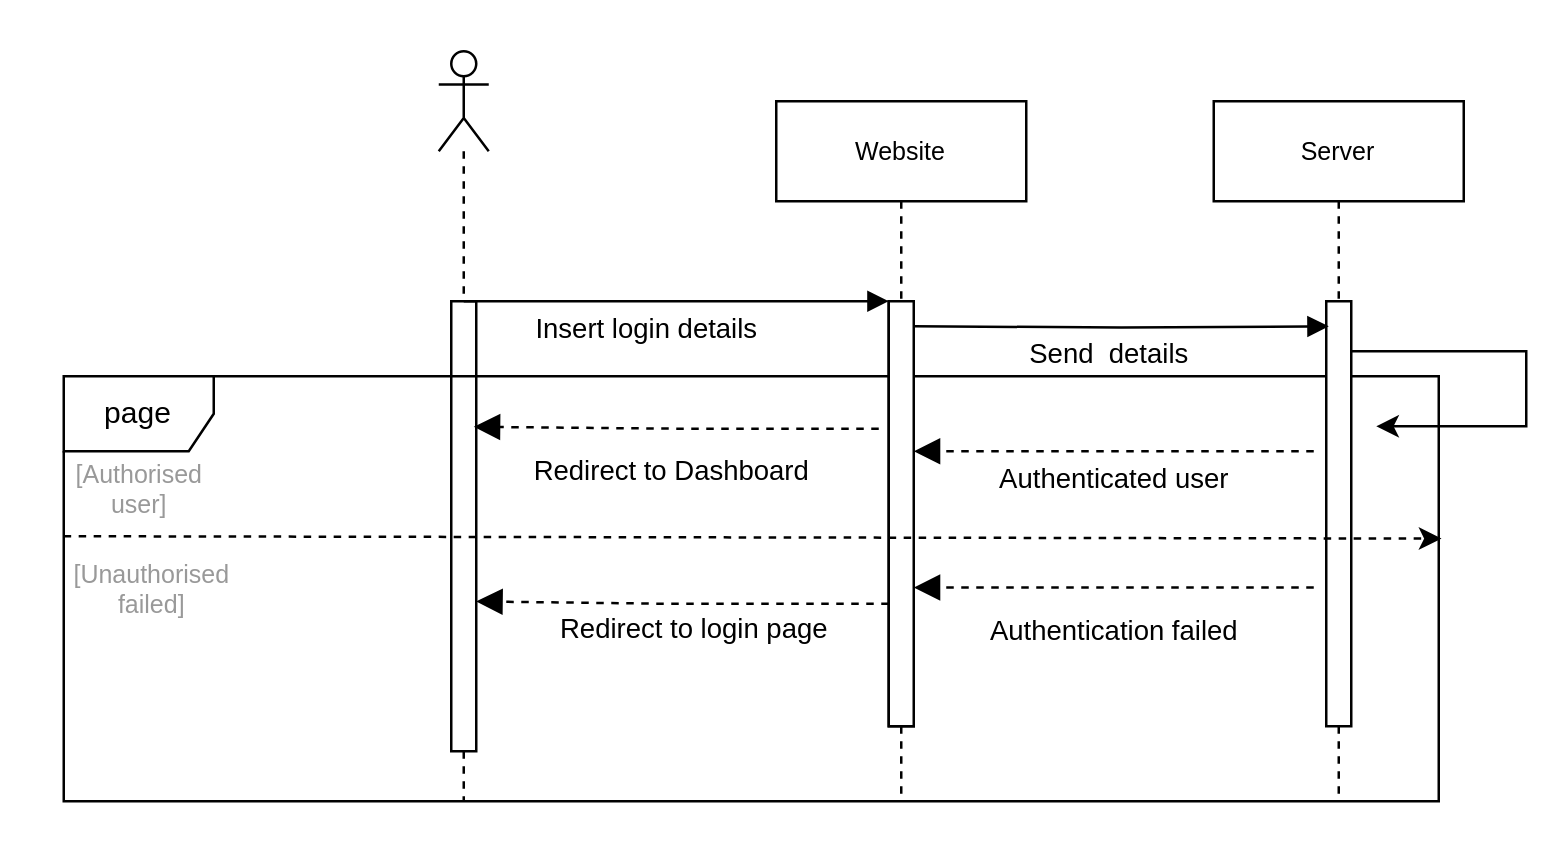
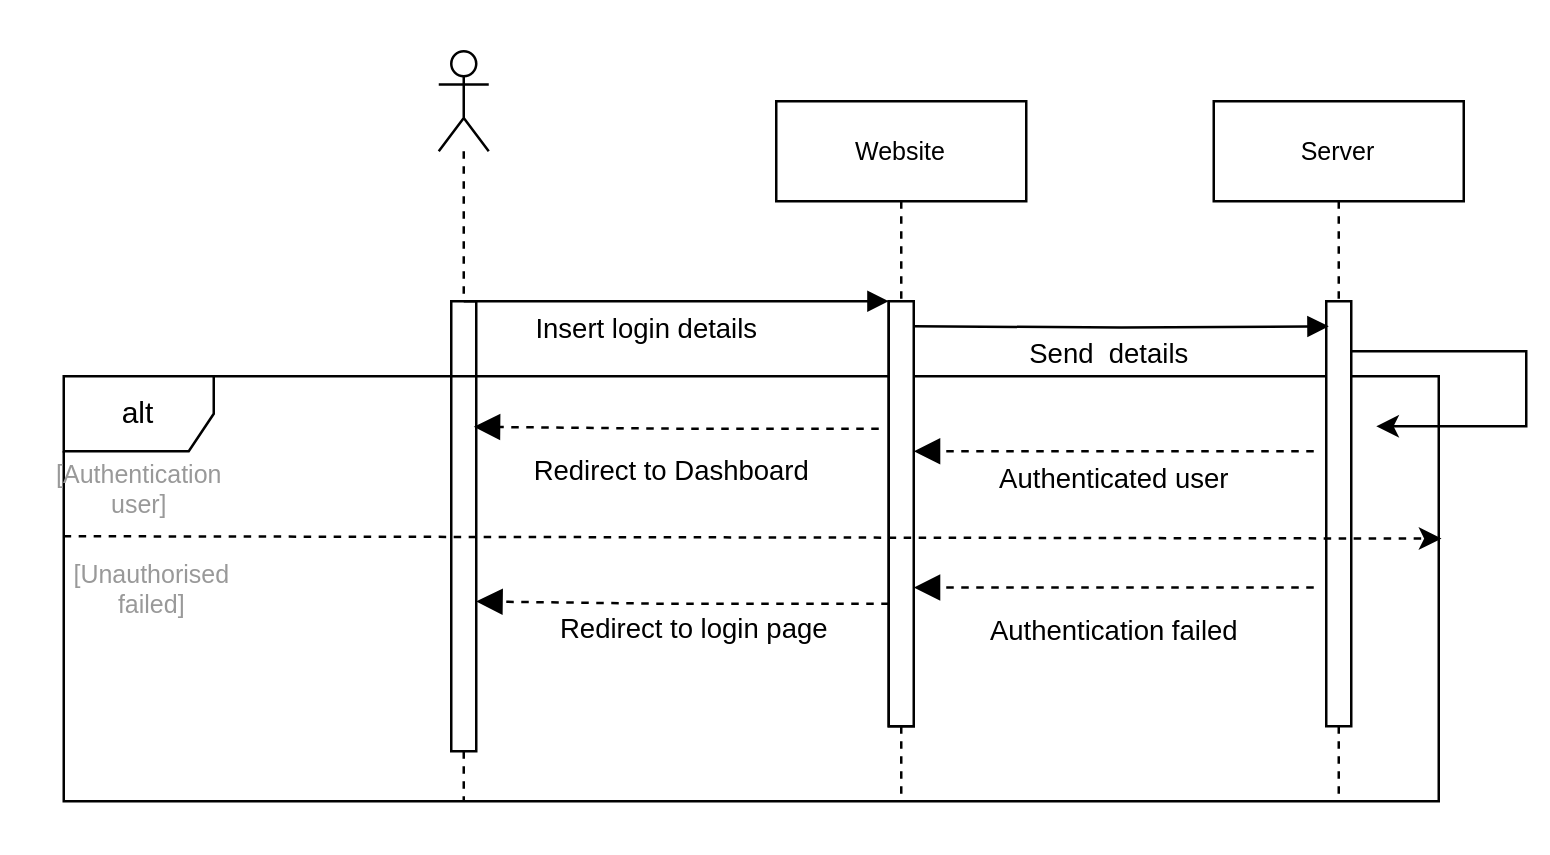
(139, 414) -> (139, 414)
(140, 489) -> (140, 489)
